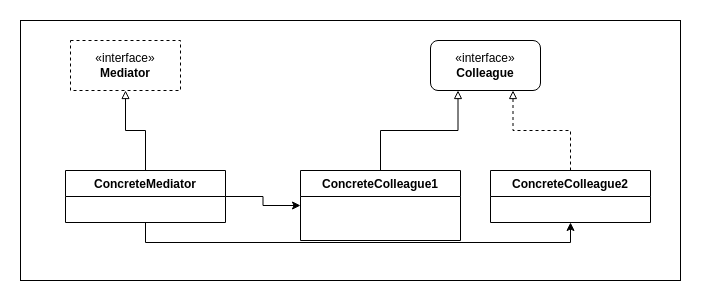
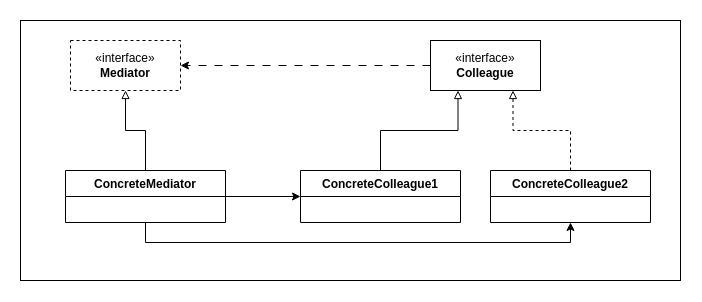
none -> (309, 66)
(486, 66) -> (486, 66)
(381, 206) -> (381, 197)
